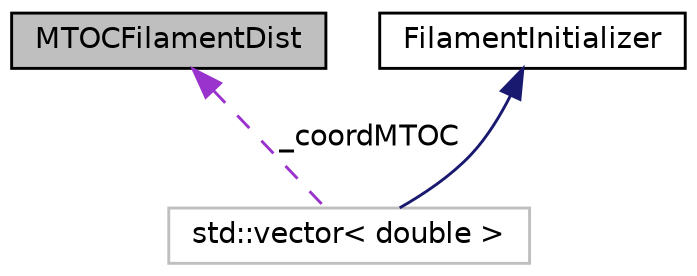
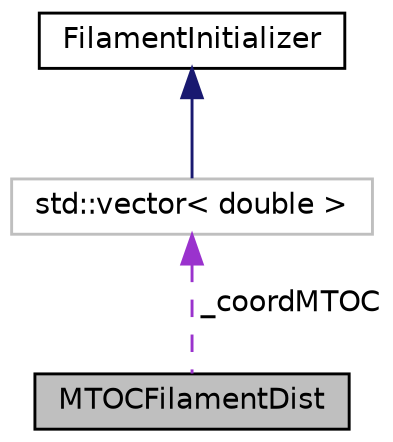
(269, 149) -> (192, 319)
